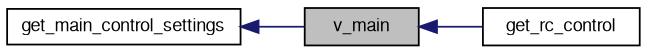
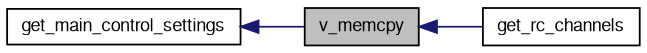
(362, 27) -> (362, 27)
(561, 27) -> (561, 27)
